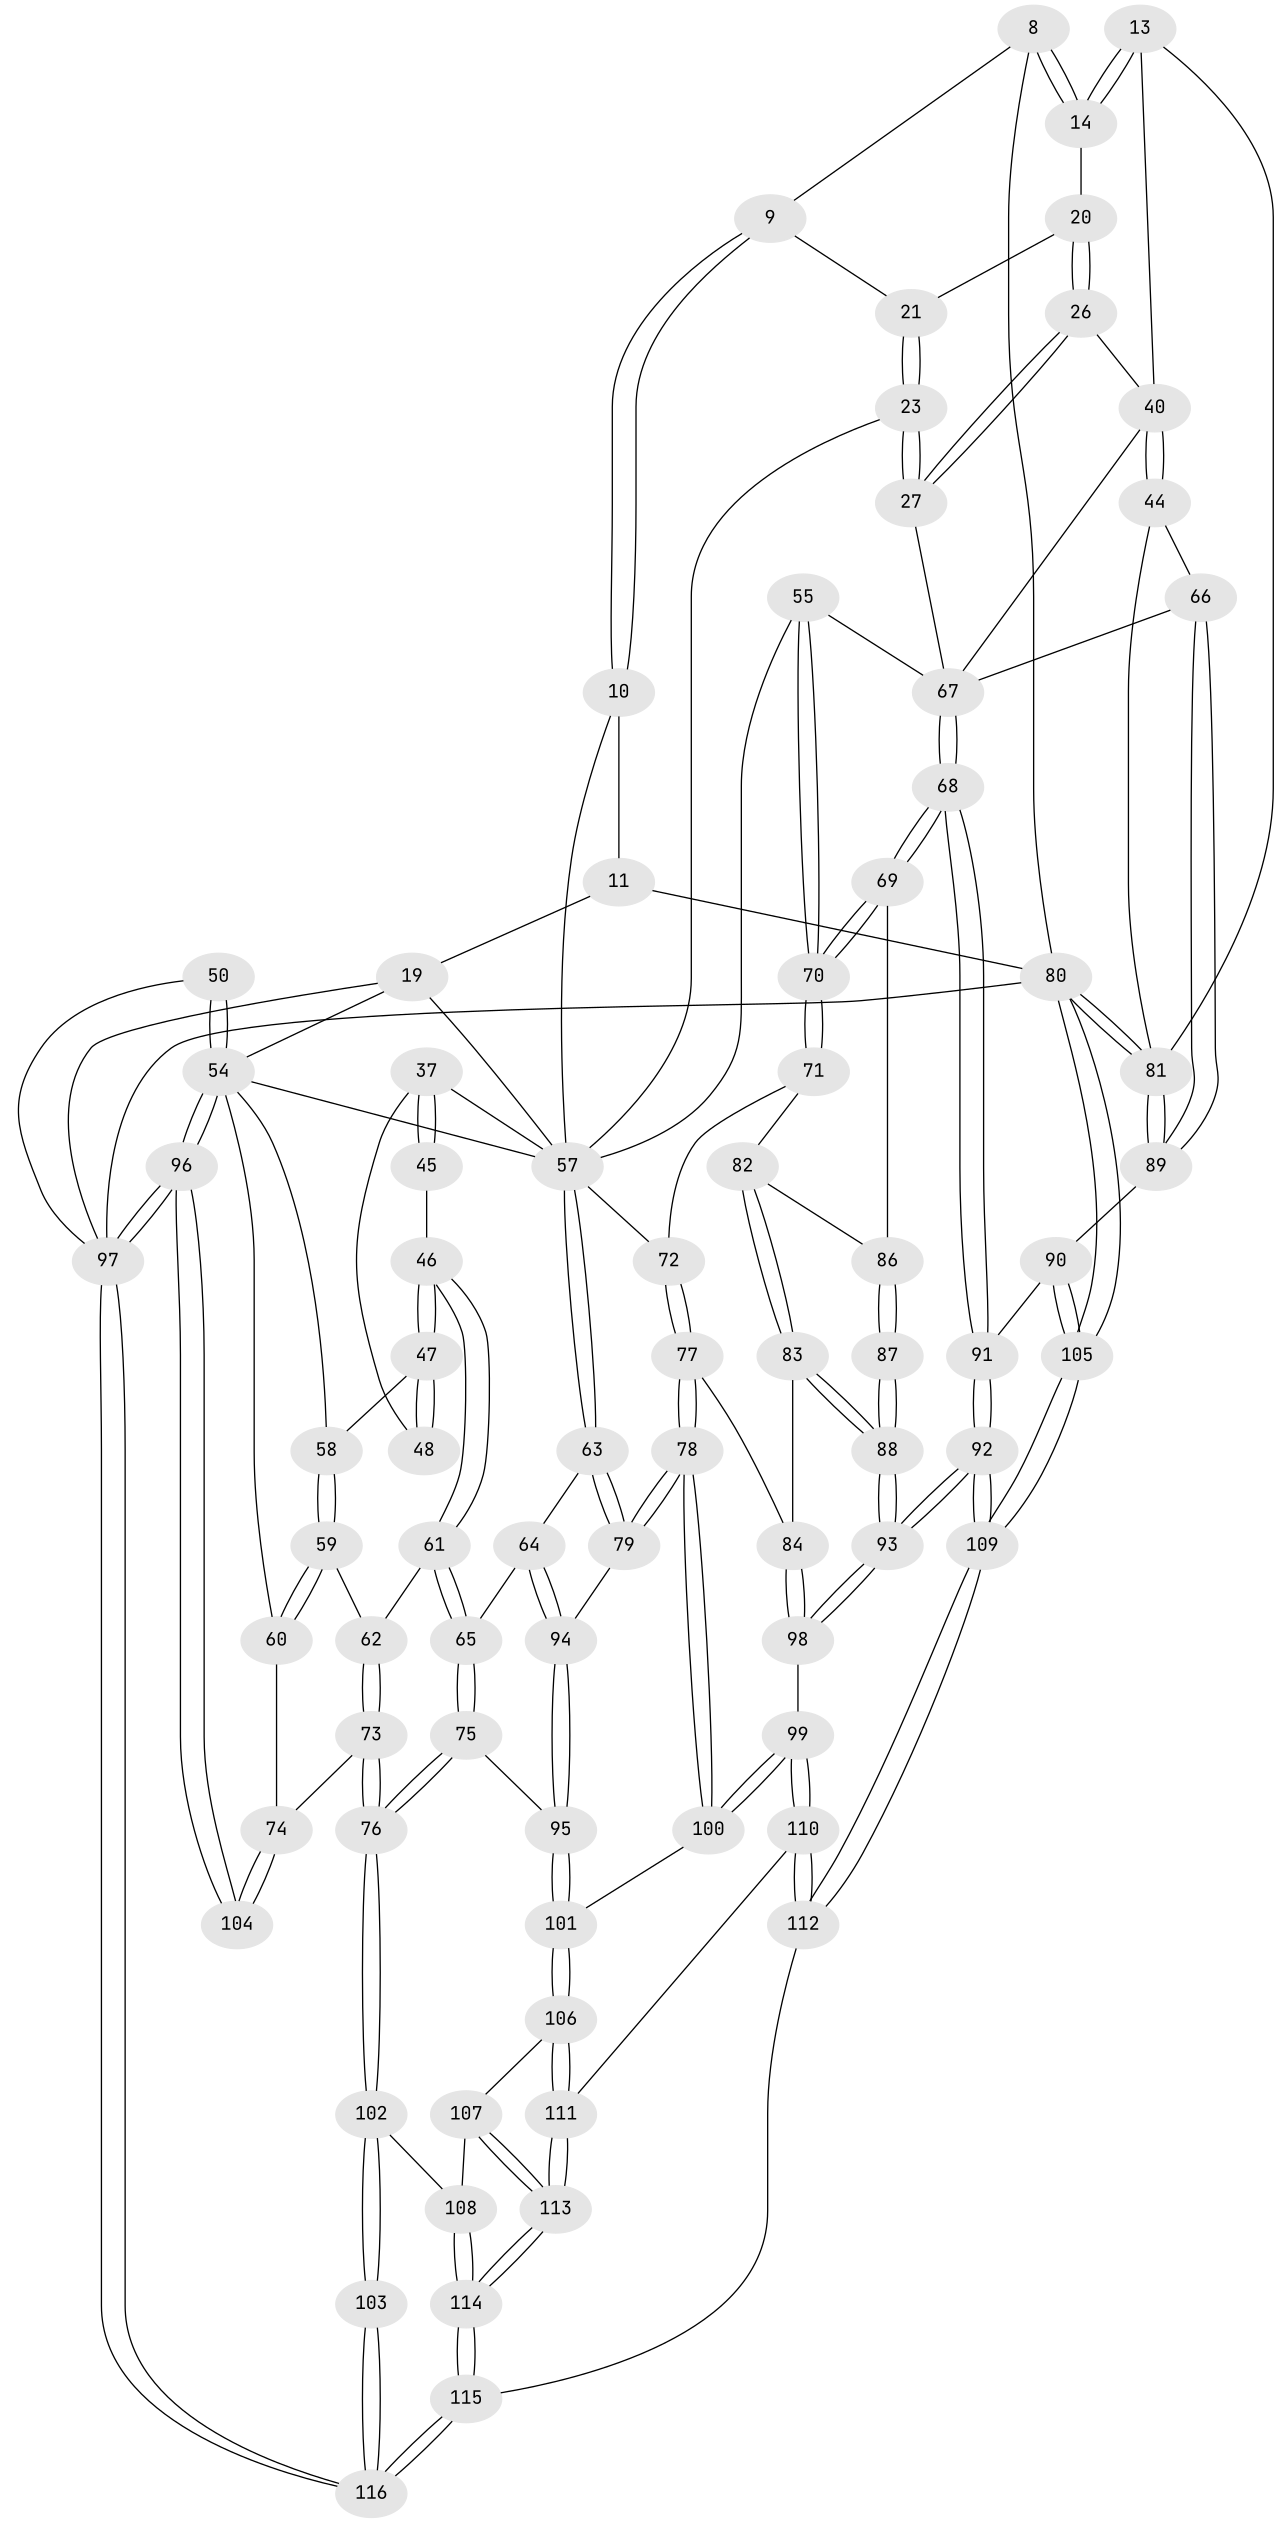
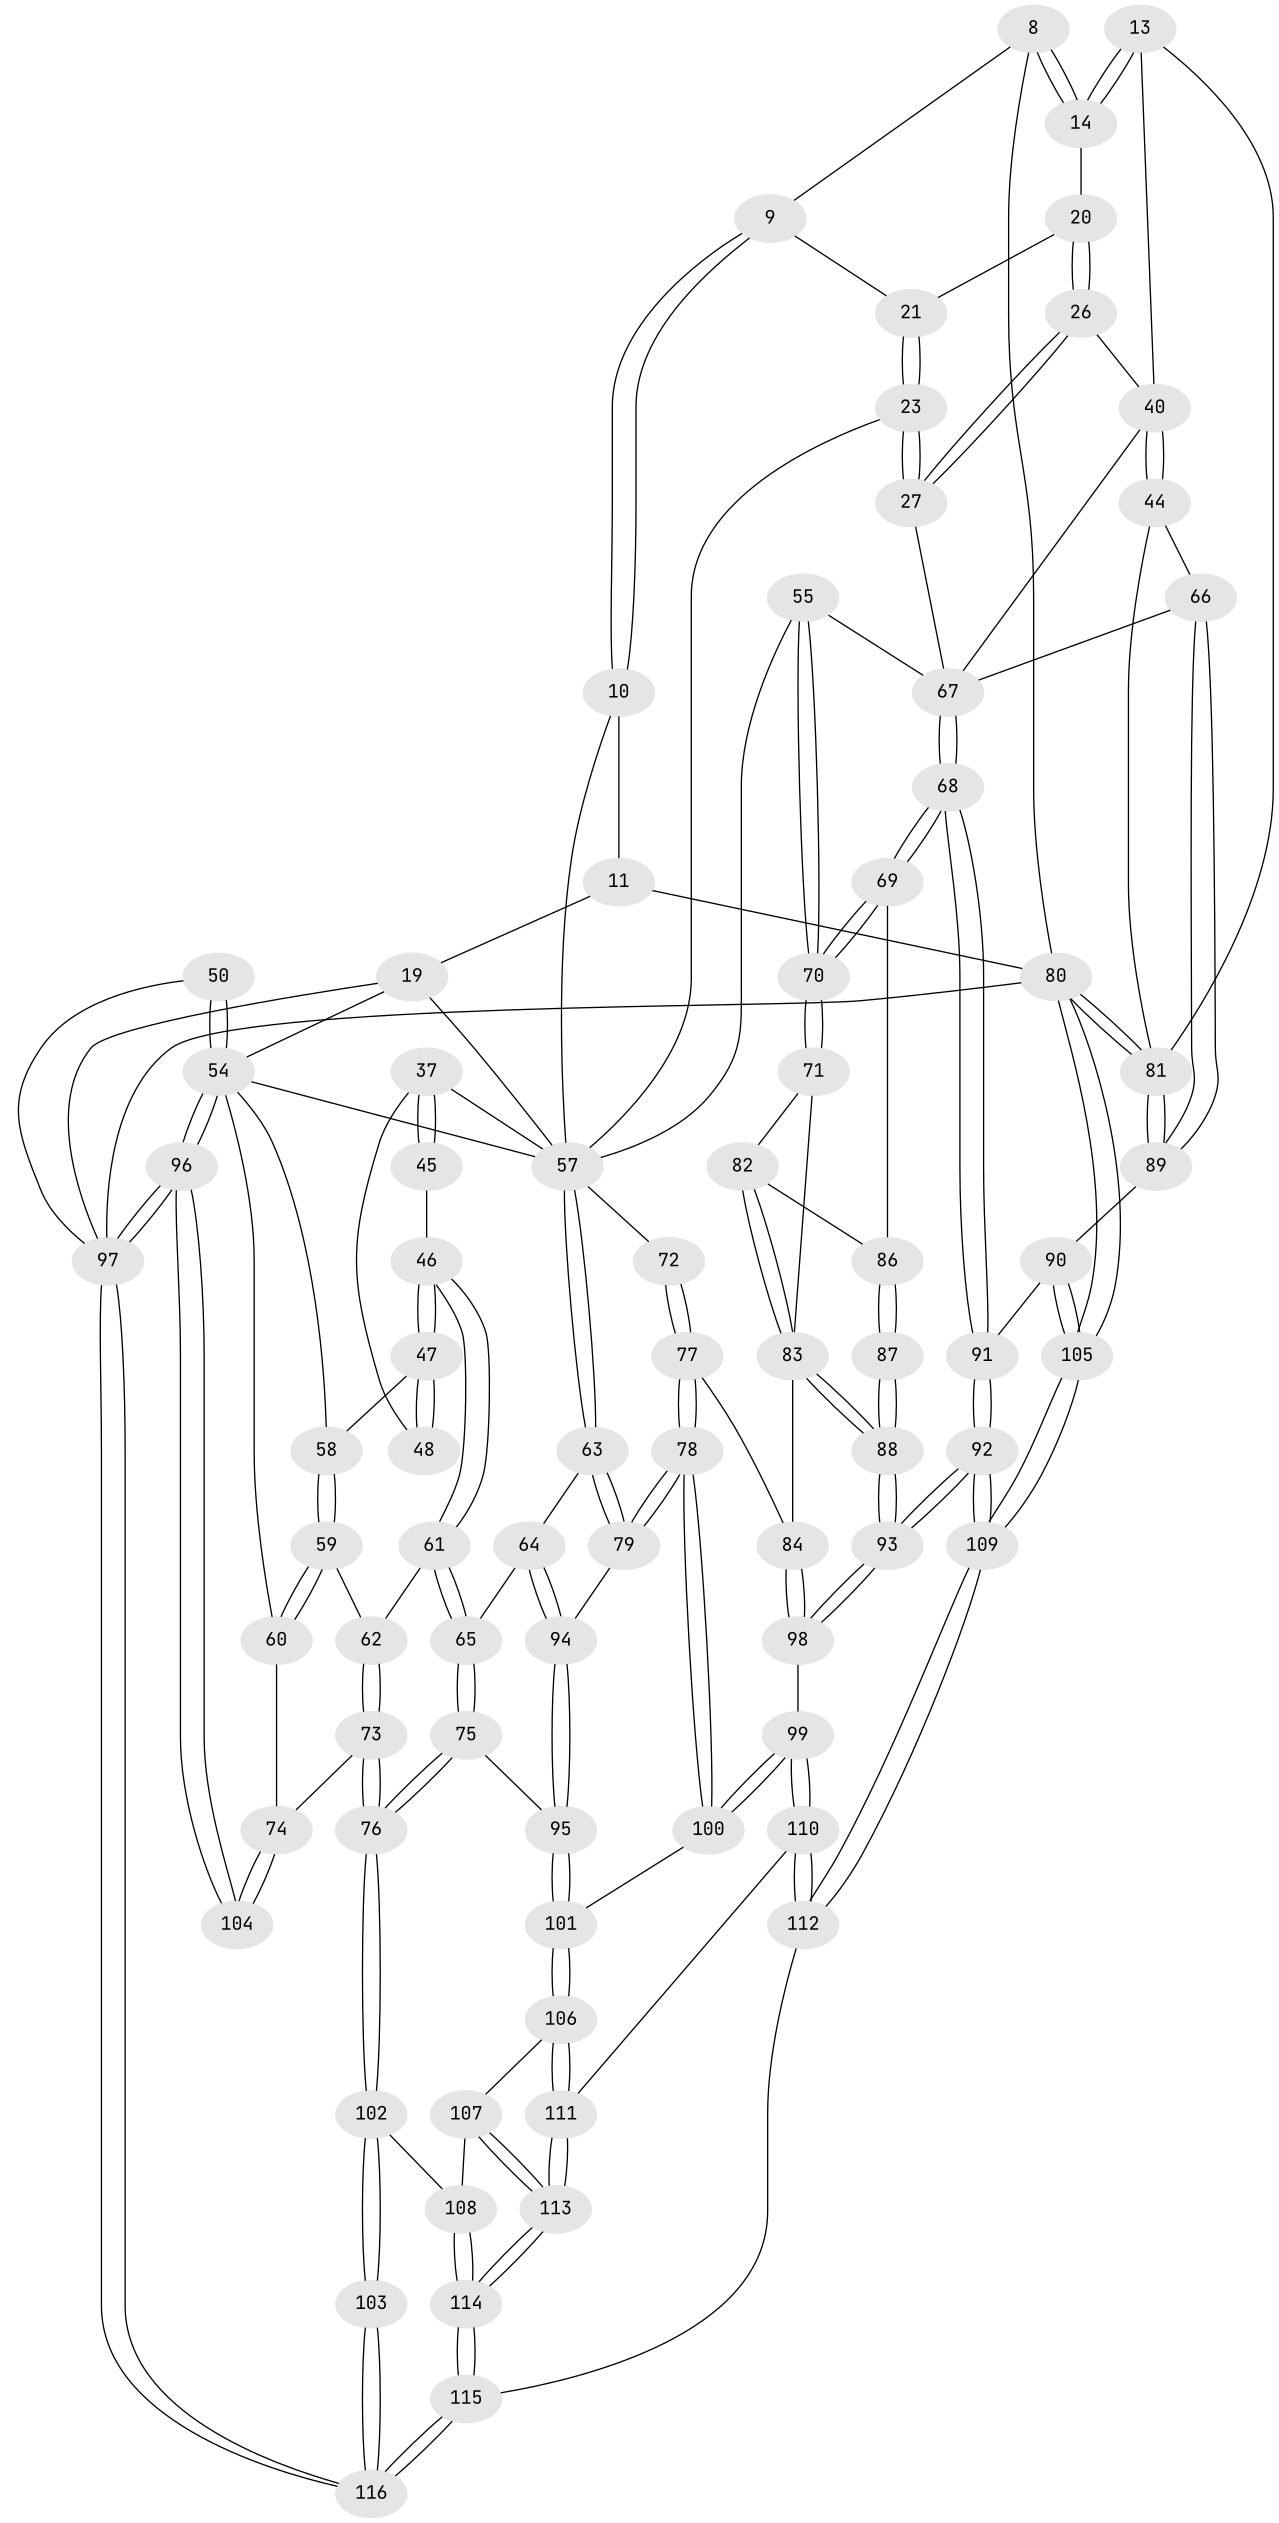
(698, 1140) -> (803, 1220)
